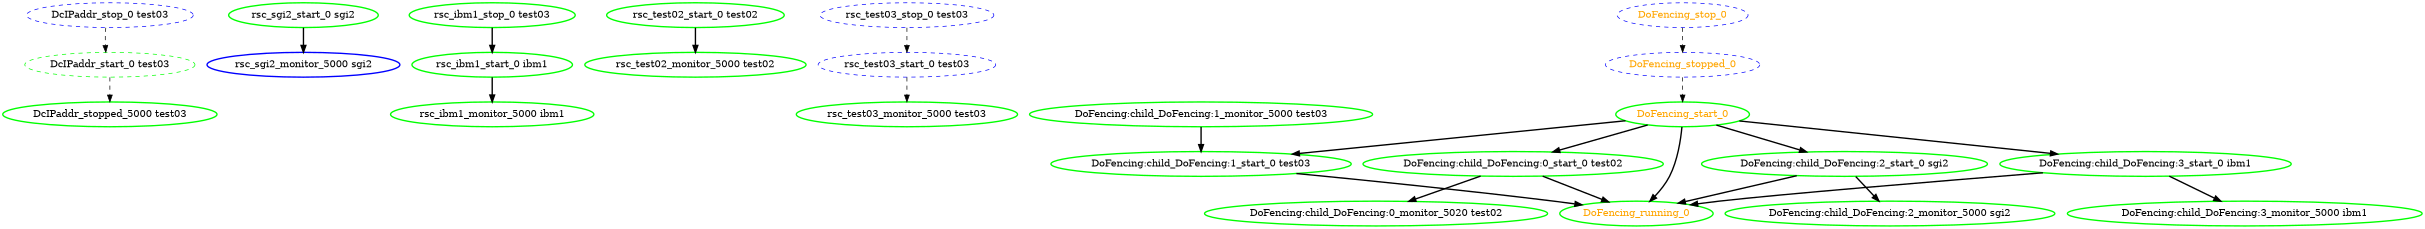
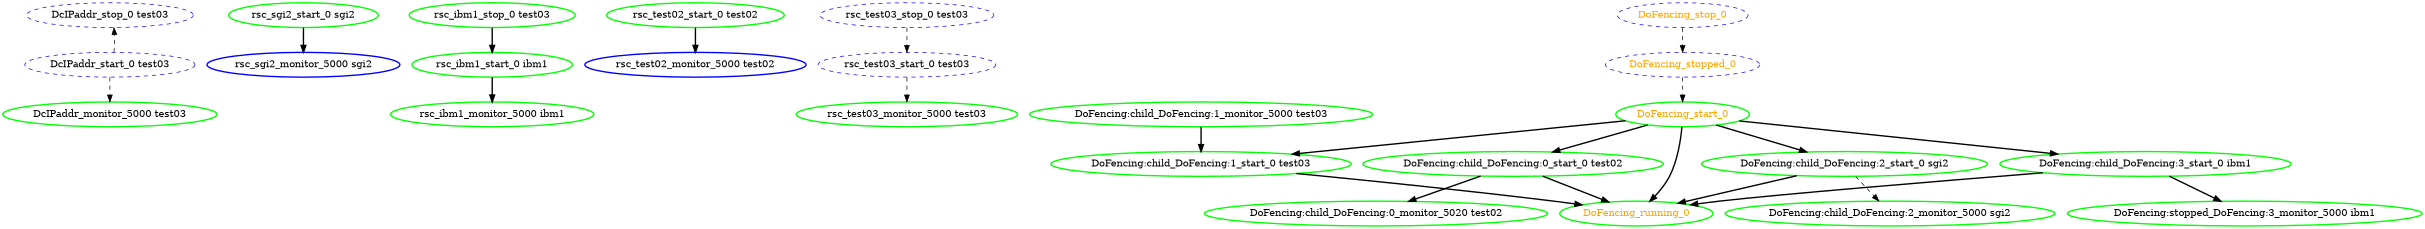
(105, 37) -> (114, 43)
(110, 65) -> (110, 65)
(695, 65) -> (695, 65)
(110, 114) -> (110, 114)
(1862, 183) -> (1862, 183)
(2245, 214) -> (2245, 214)
